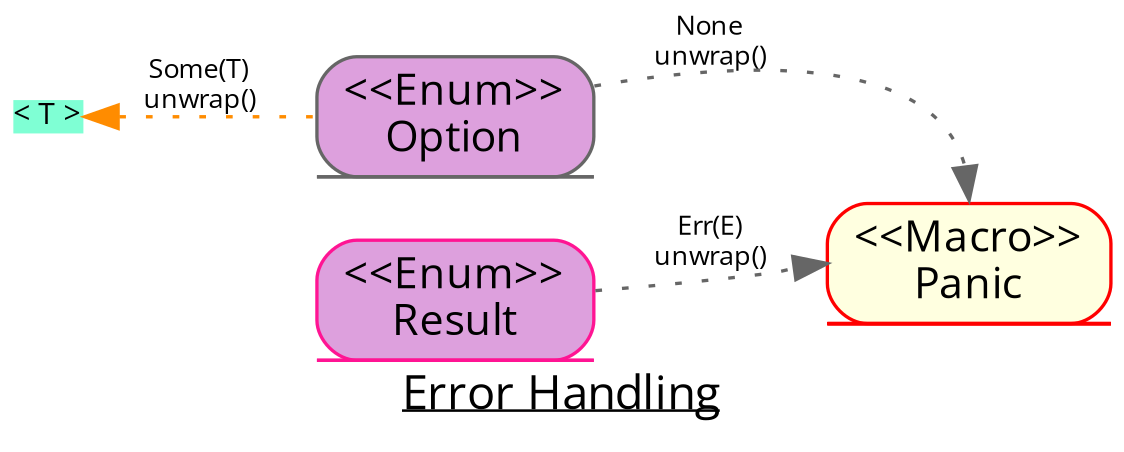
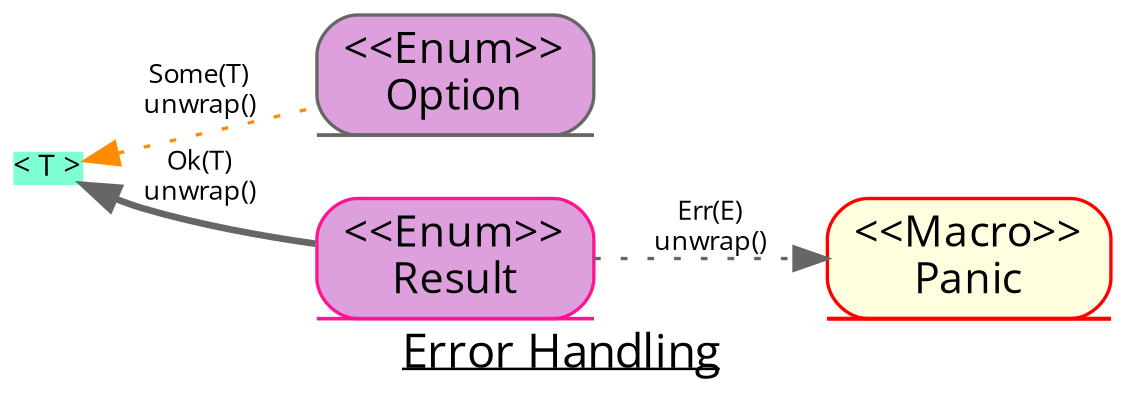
(798, 72) -> none
none -> (214, 226)
